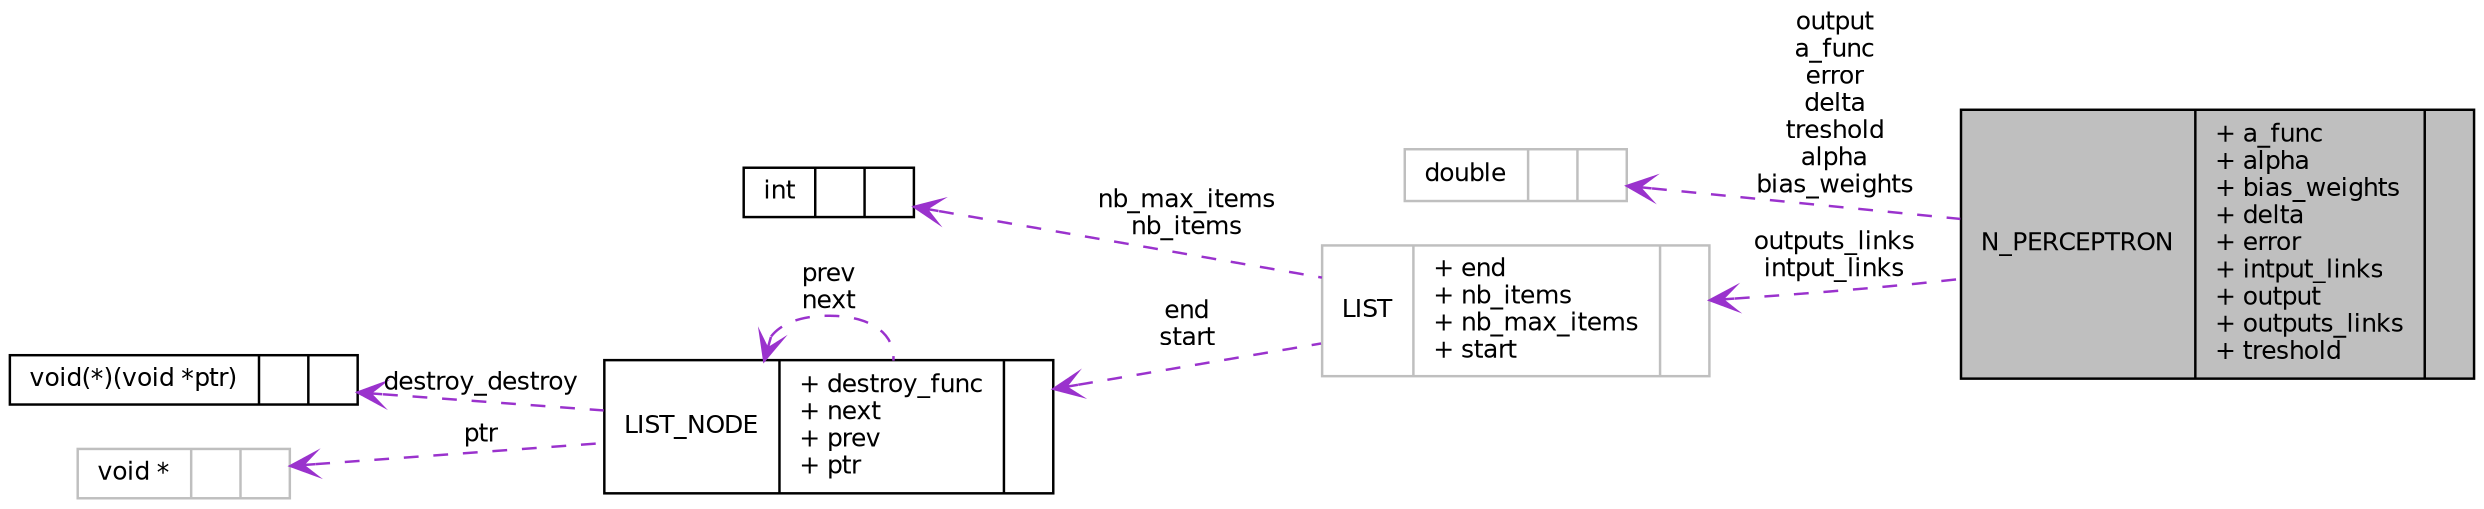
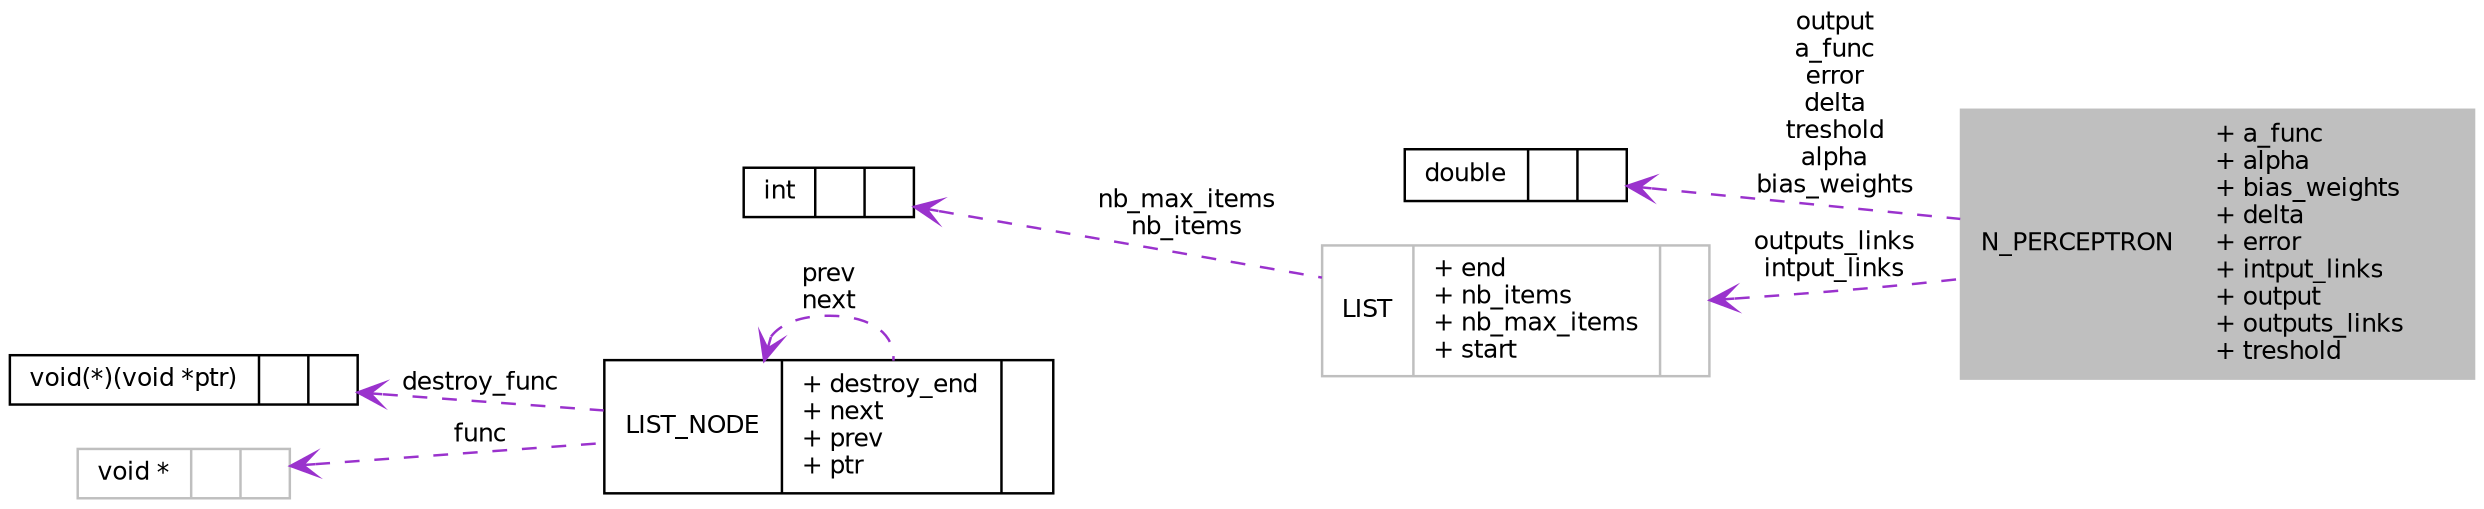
(1516, 175) -> (1516, 175)
(2218, 244) -> (2218, 244)
(1200, 364) -> none
(481, 384) -> (481, 384)
(892, 385) -> (890, 385)
(481, 435) -> (481, 435)
